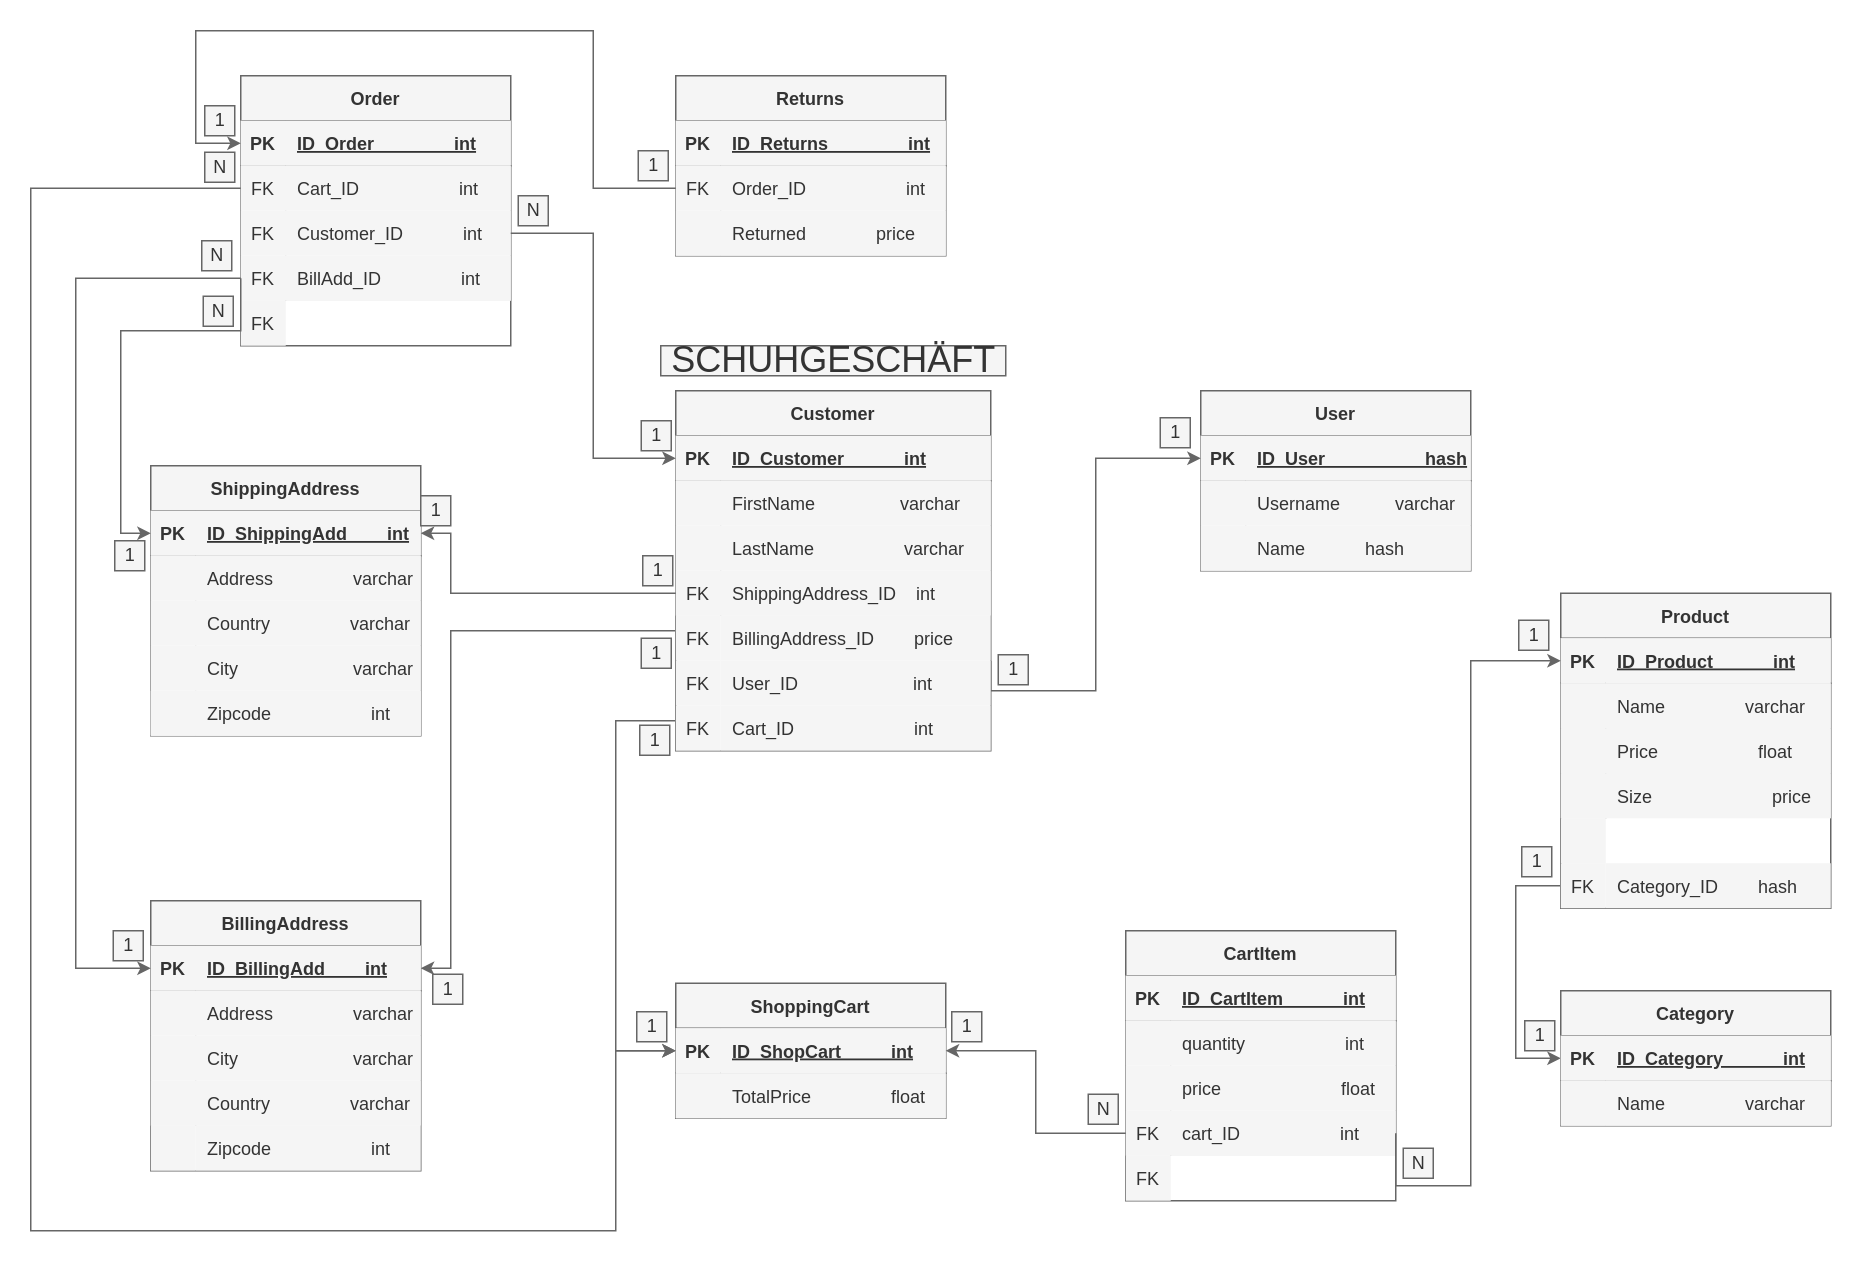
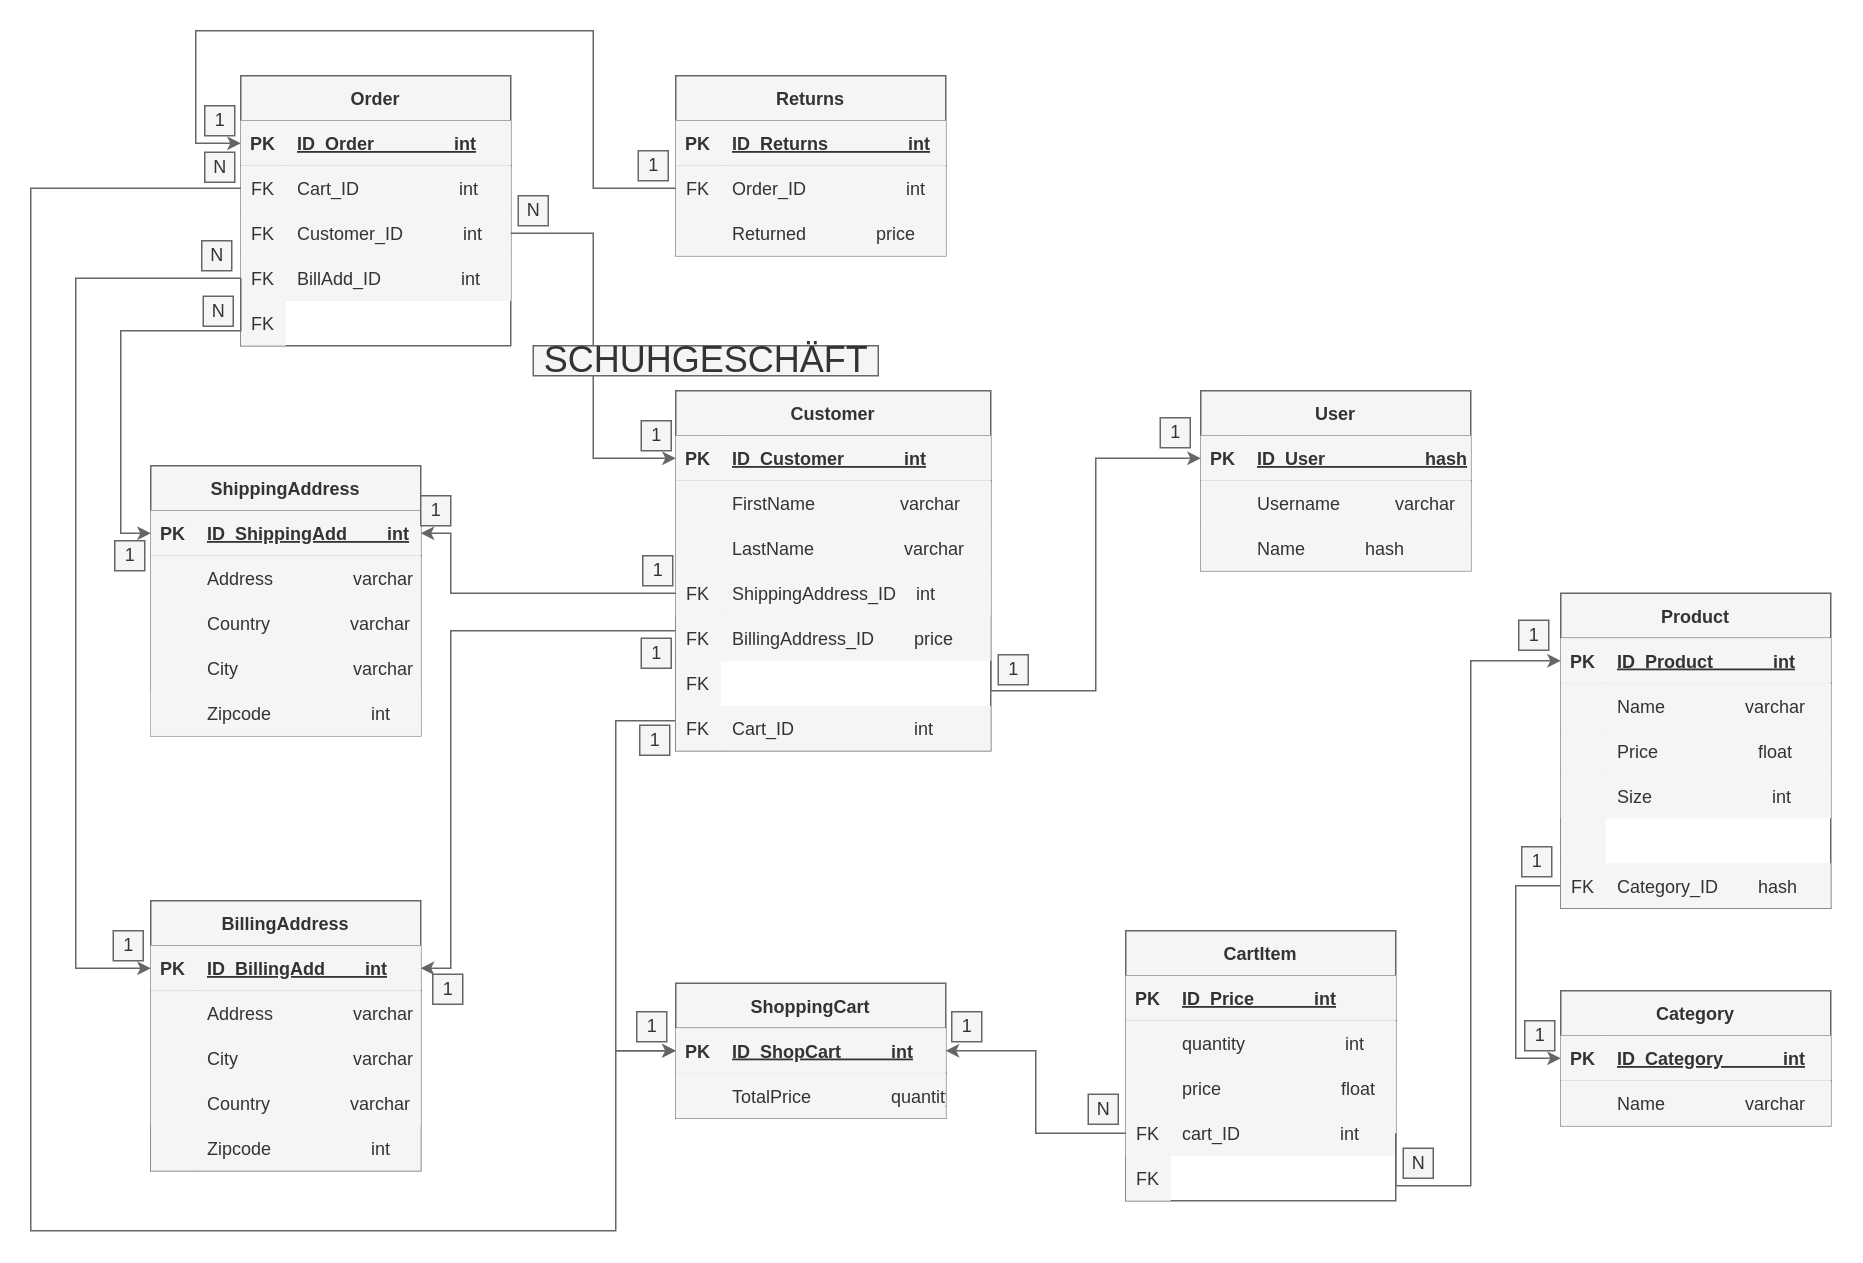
(833, 361) -> (706, 361)
(856, 683) -> none
(1755, 797) -> (1745, 797)
(1311, 999) -> (1293, 999)
(863, 1097) -> (878, 1097)
